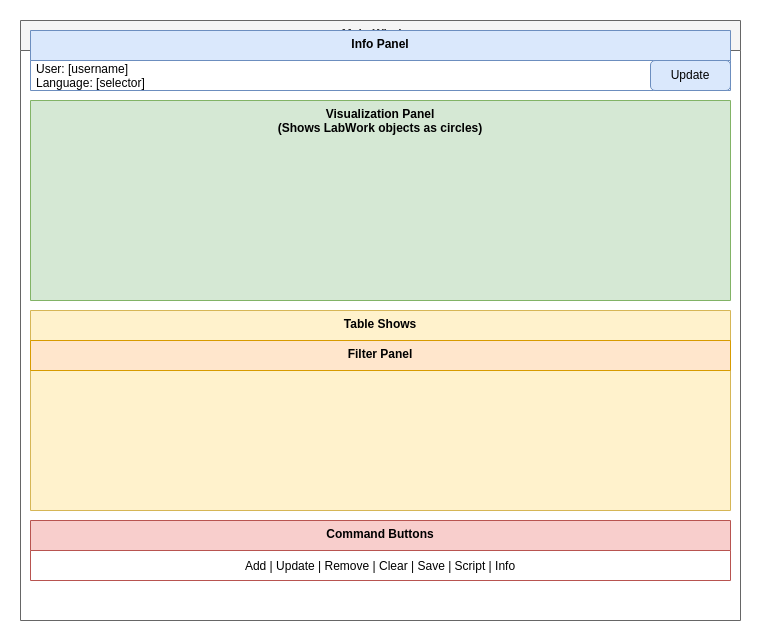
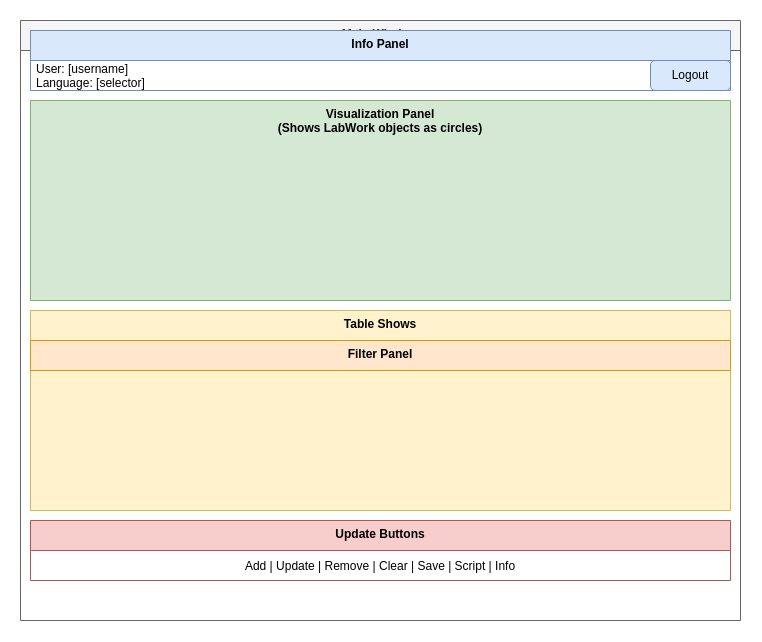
(691, 76) -> (691, 76)
(380, 534) -> (380, 534)
